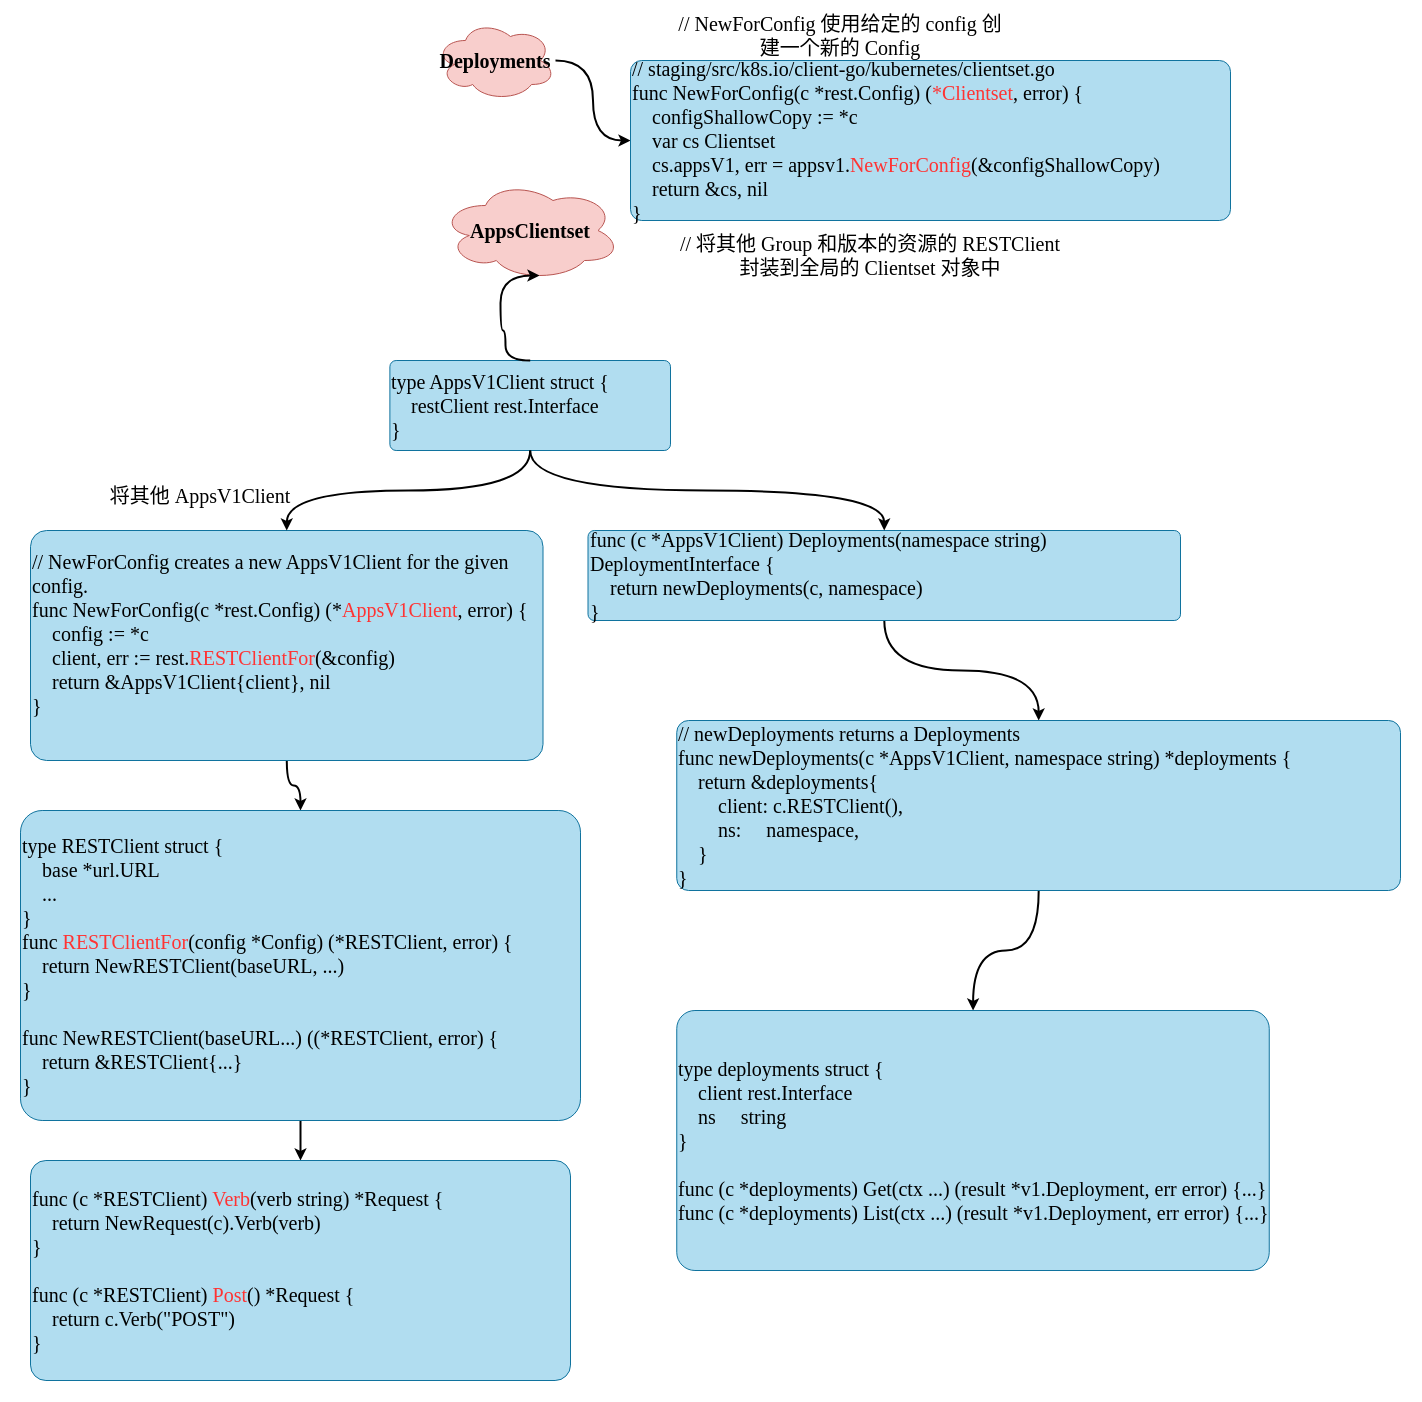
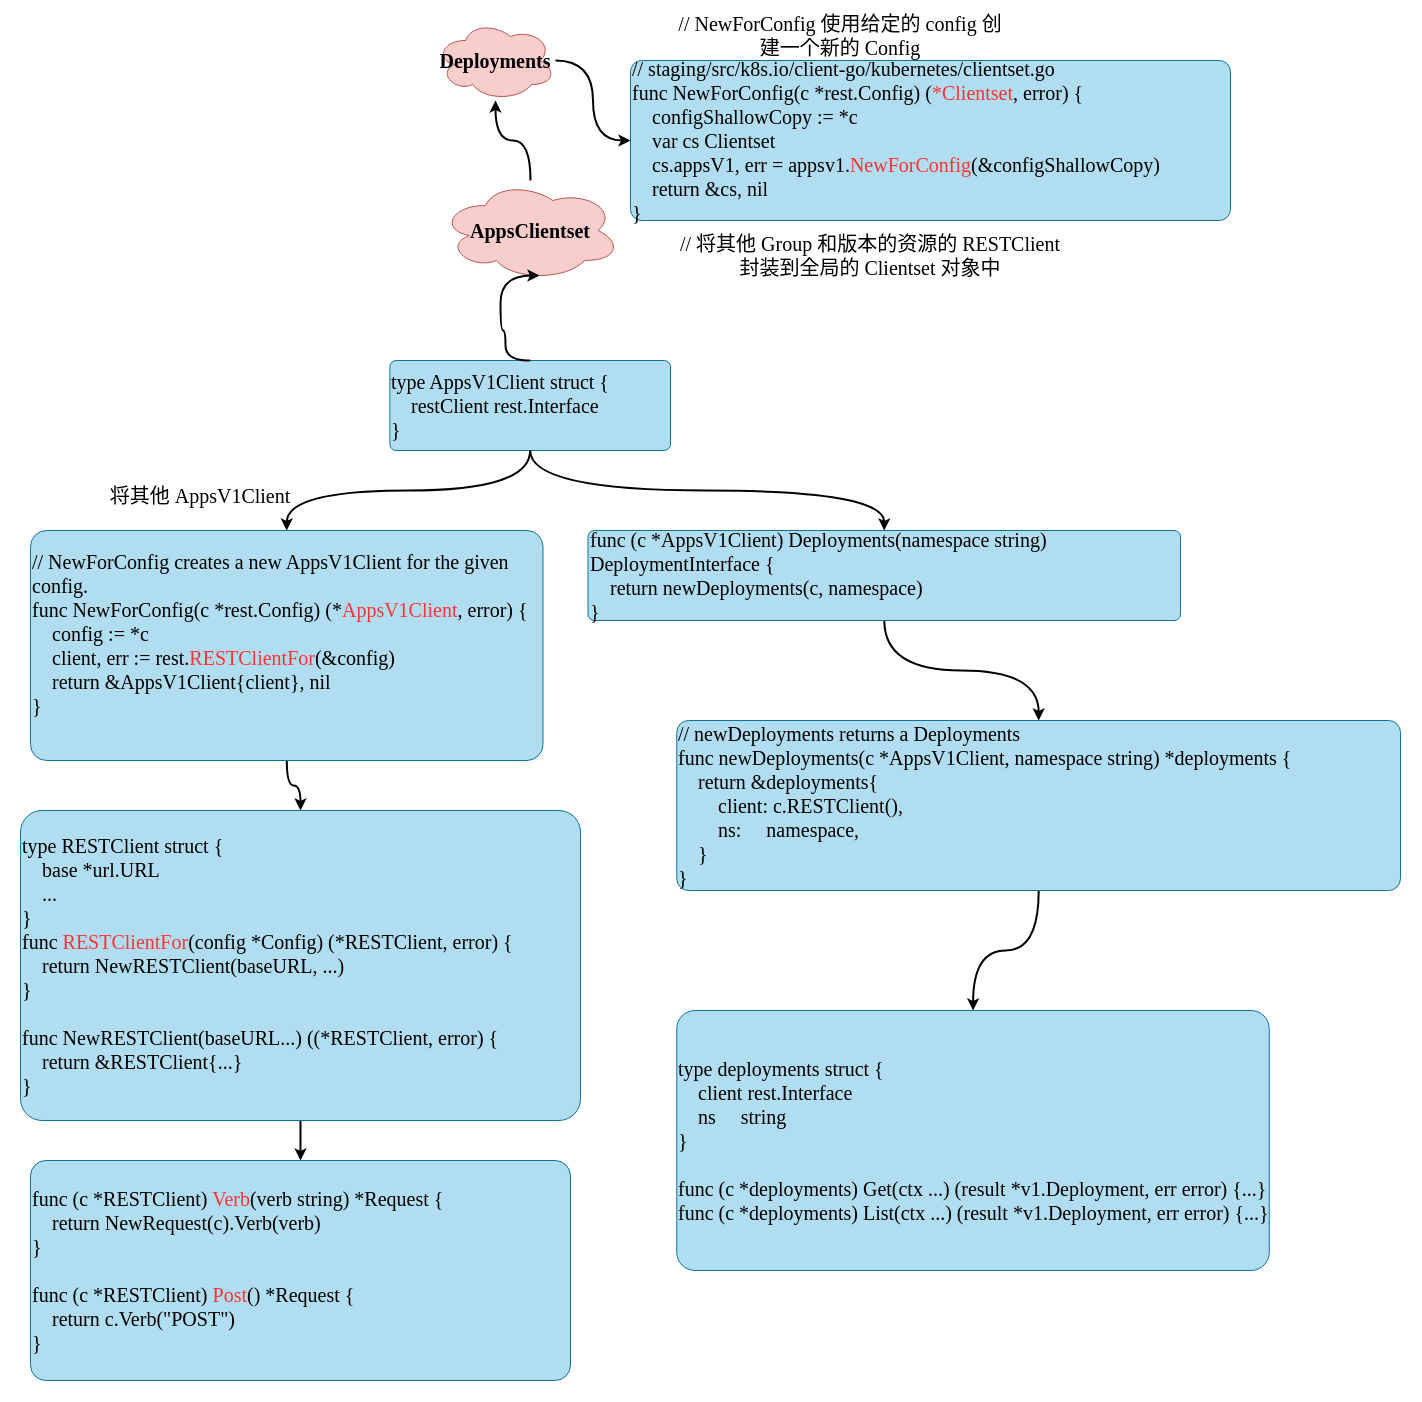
none -> (517, 141)
